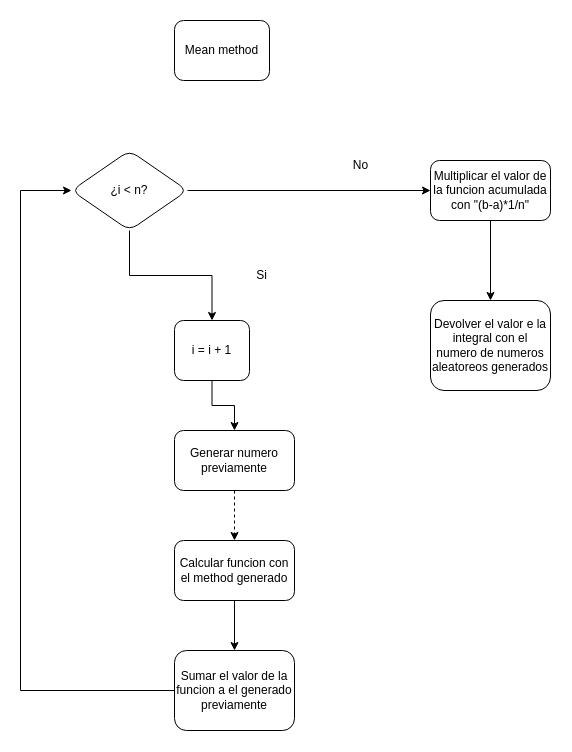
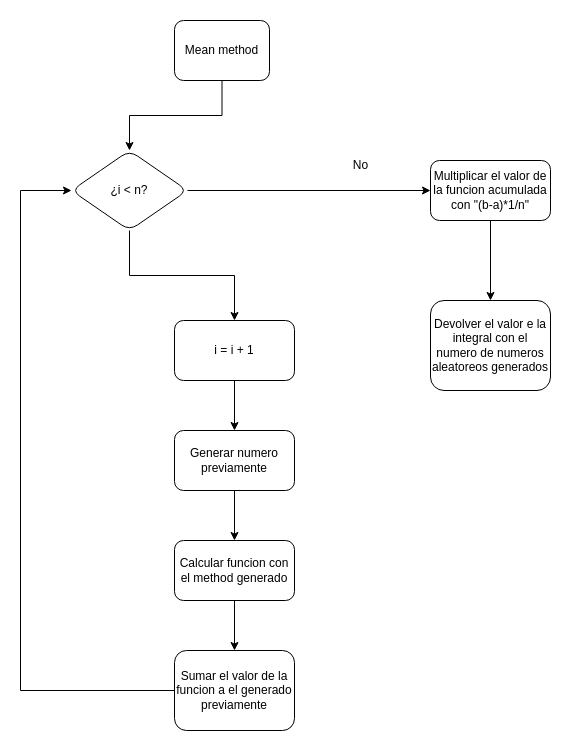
none -> (180, 116)
(262, 276) -> none
(212, 351) -> (235, 351)
(235, 513) -> (235, 513)
